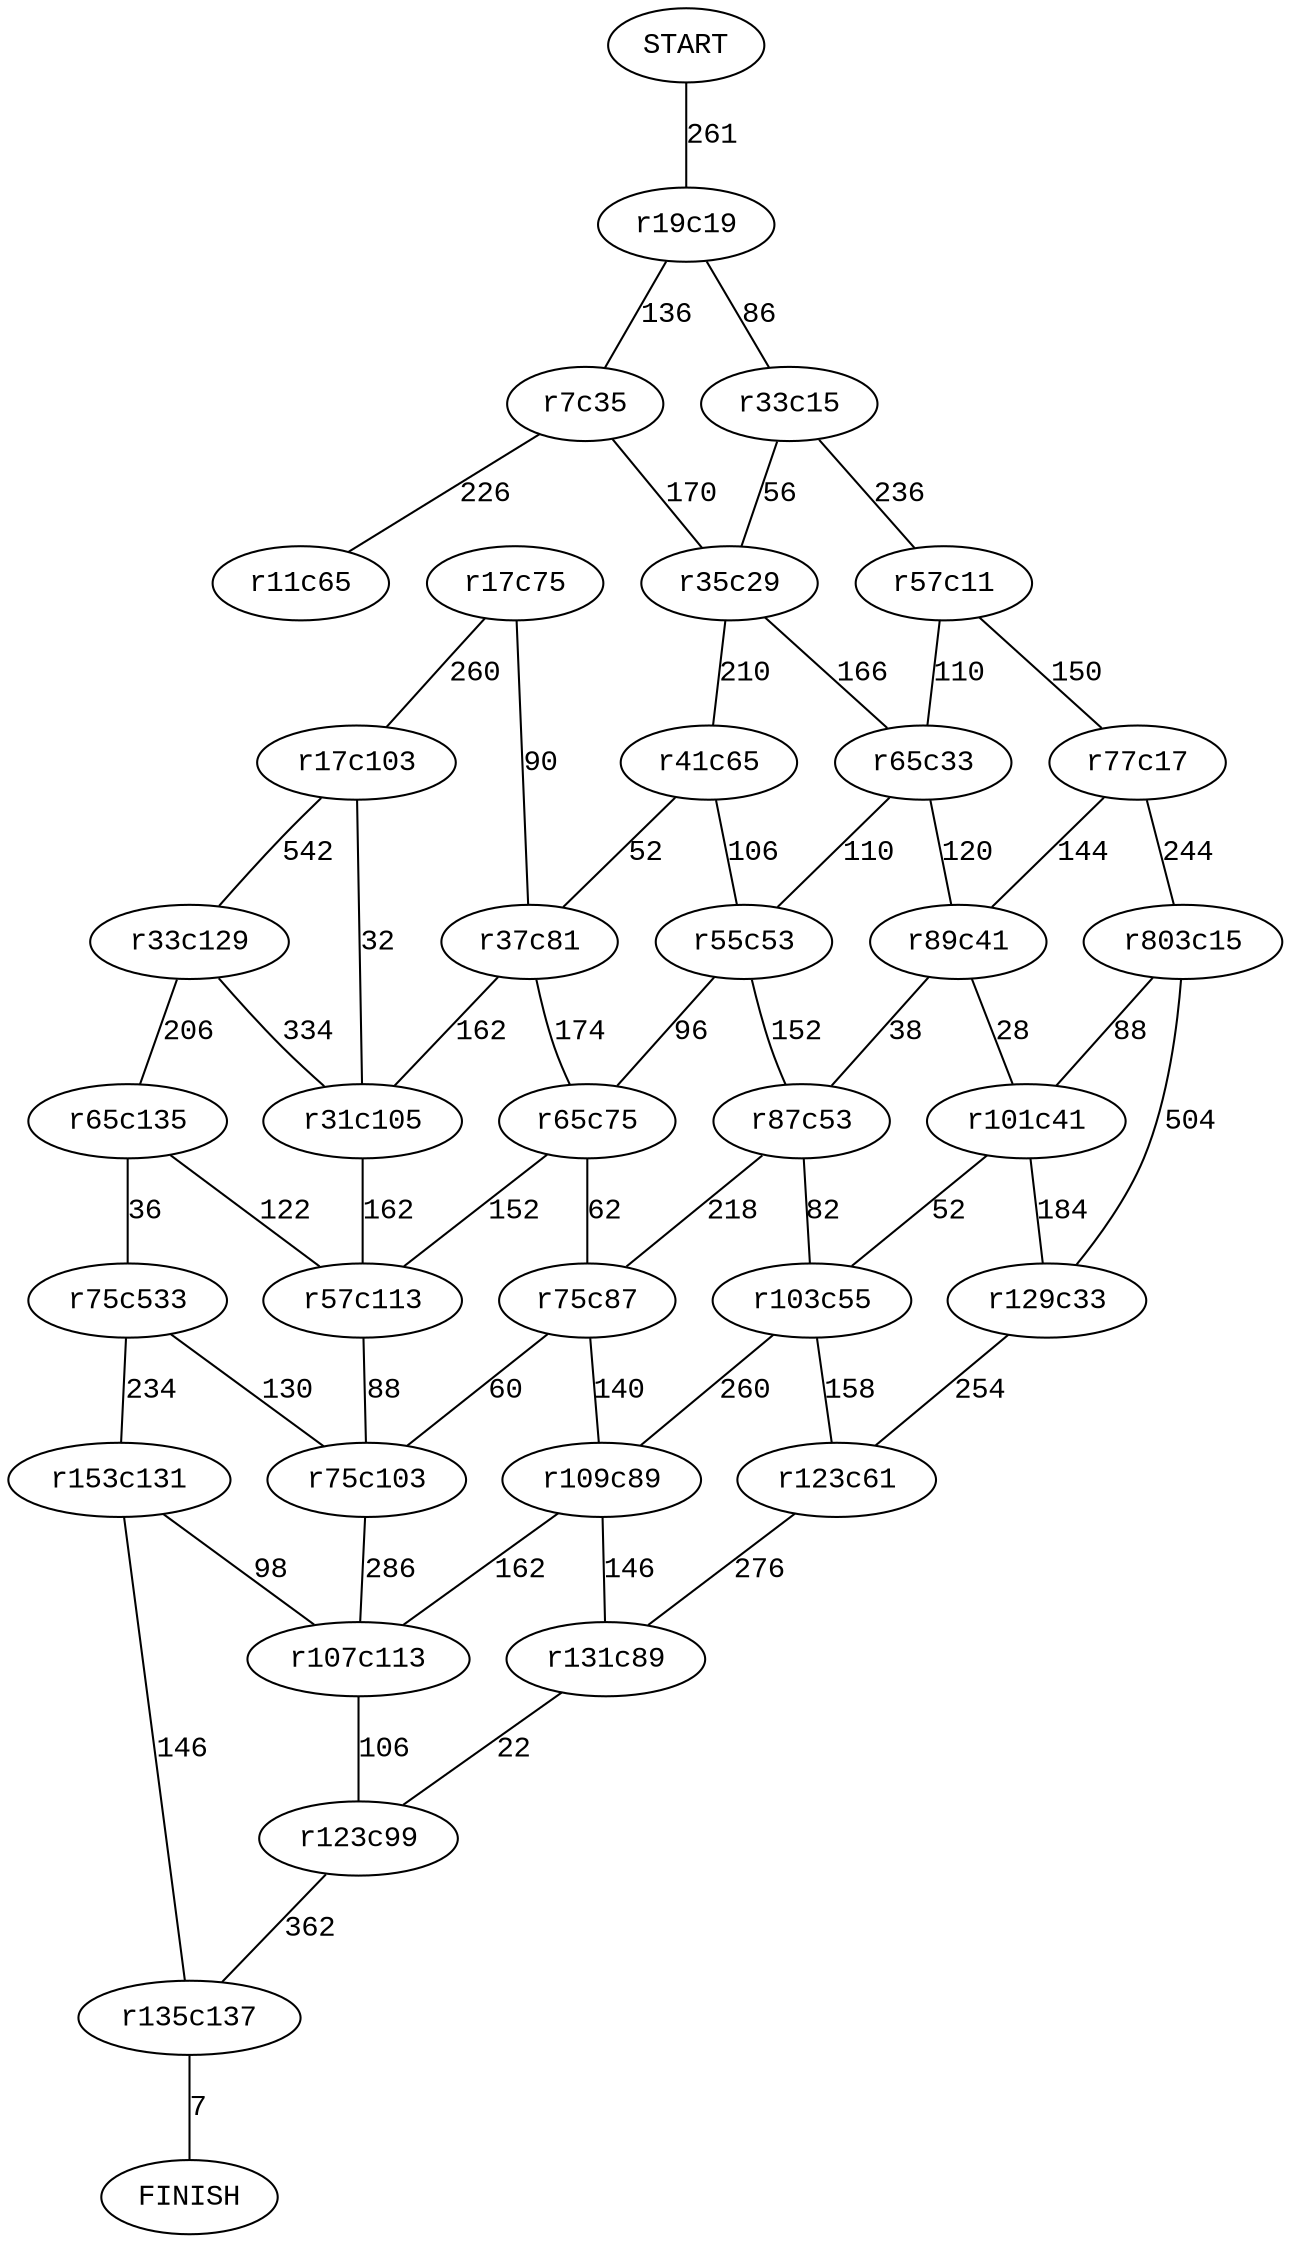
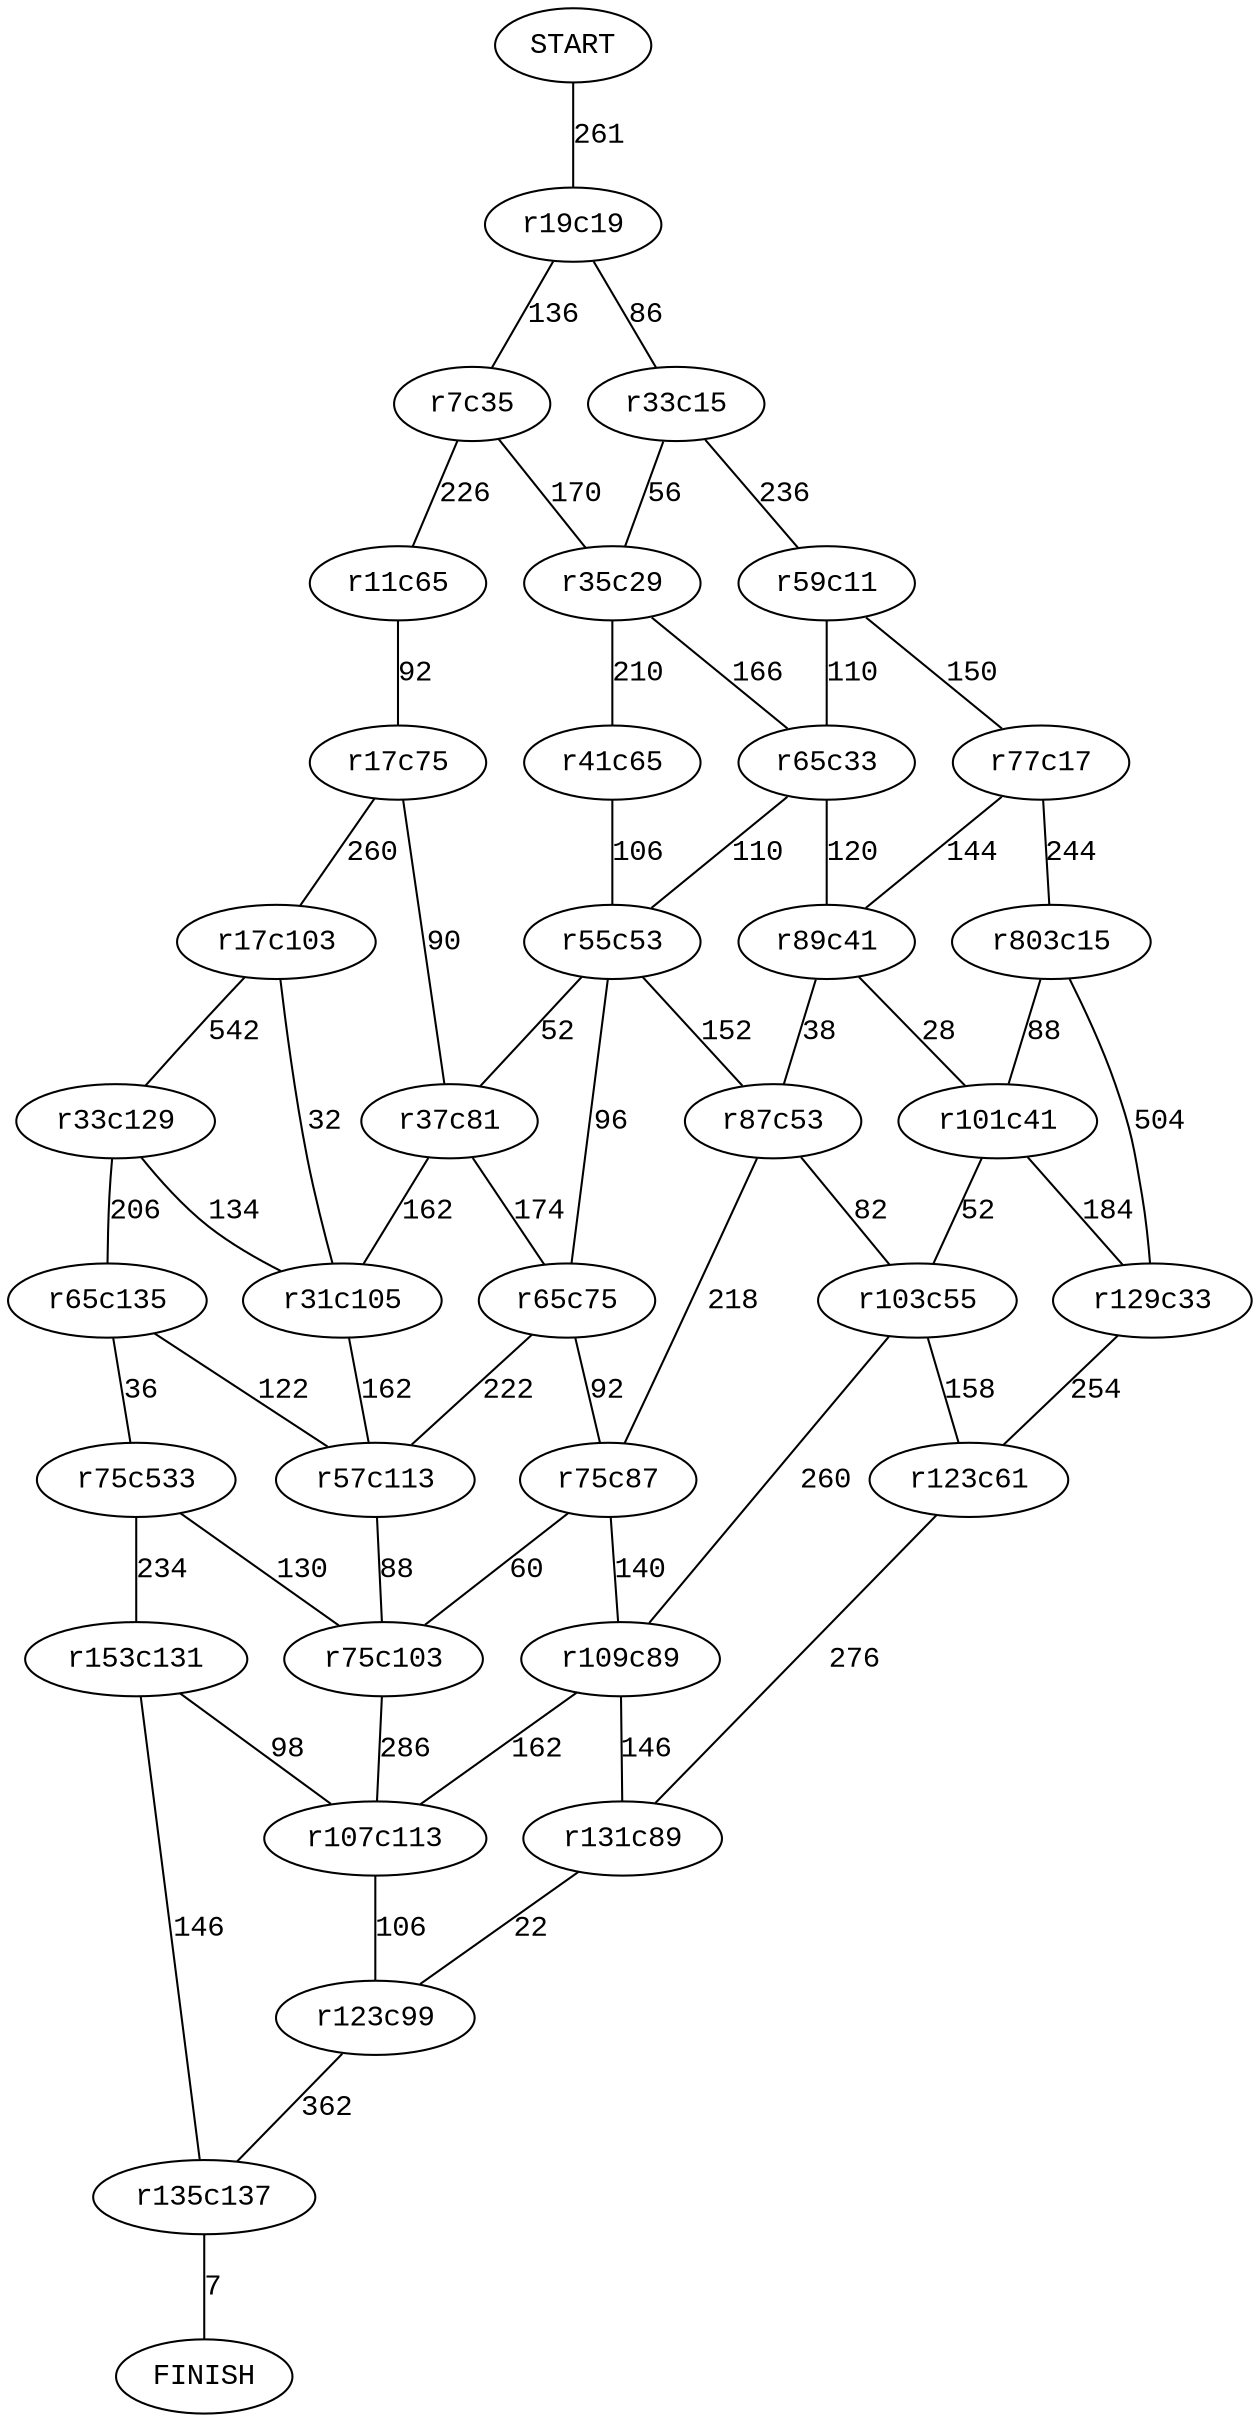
(944, 583) -> (827, 583)
none -> (398, 673)
(619, 852) -> (531, 1032)
(308, 1032) -> (234, 1211)
(514, 1211) -> (508, 1390)
(605, 1211) -> (607, 1390)
